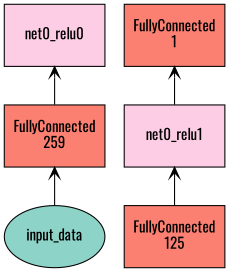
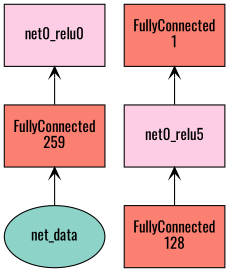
(175, 136) -> (175, 136)
(55, 237) -> (55, 237)
(175, 237) -> (175, 237)
